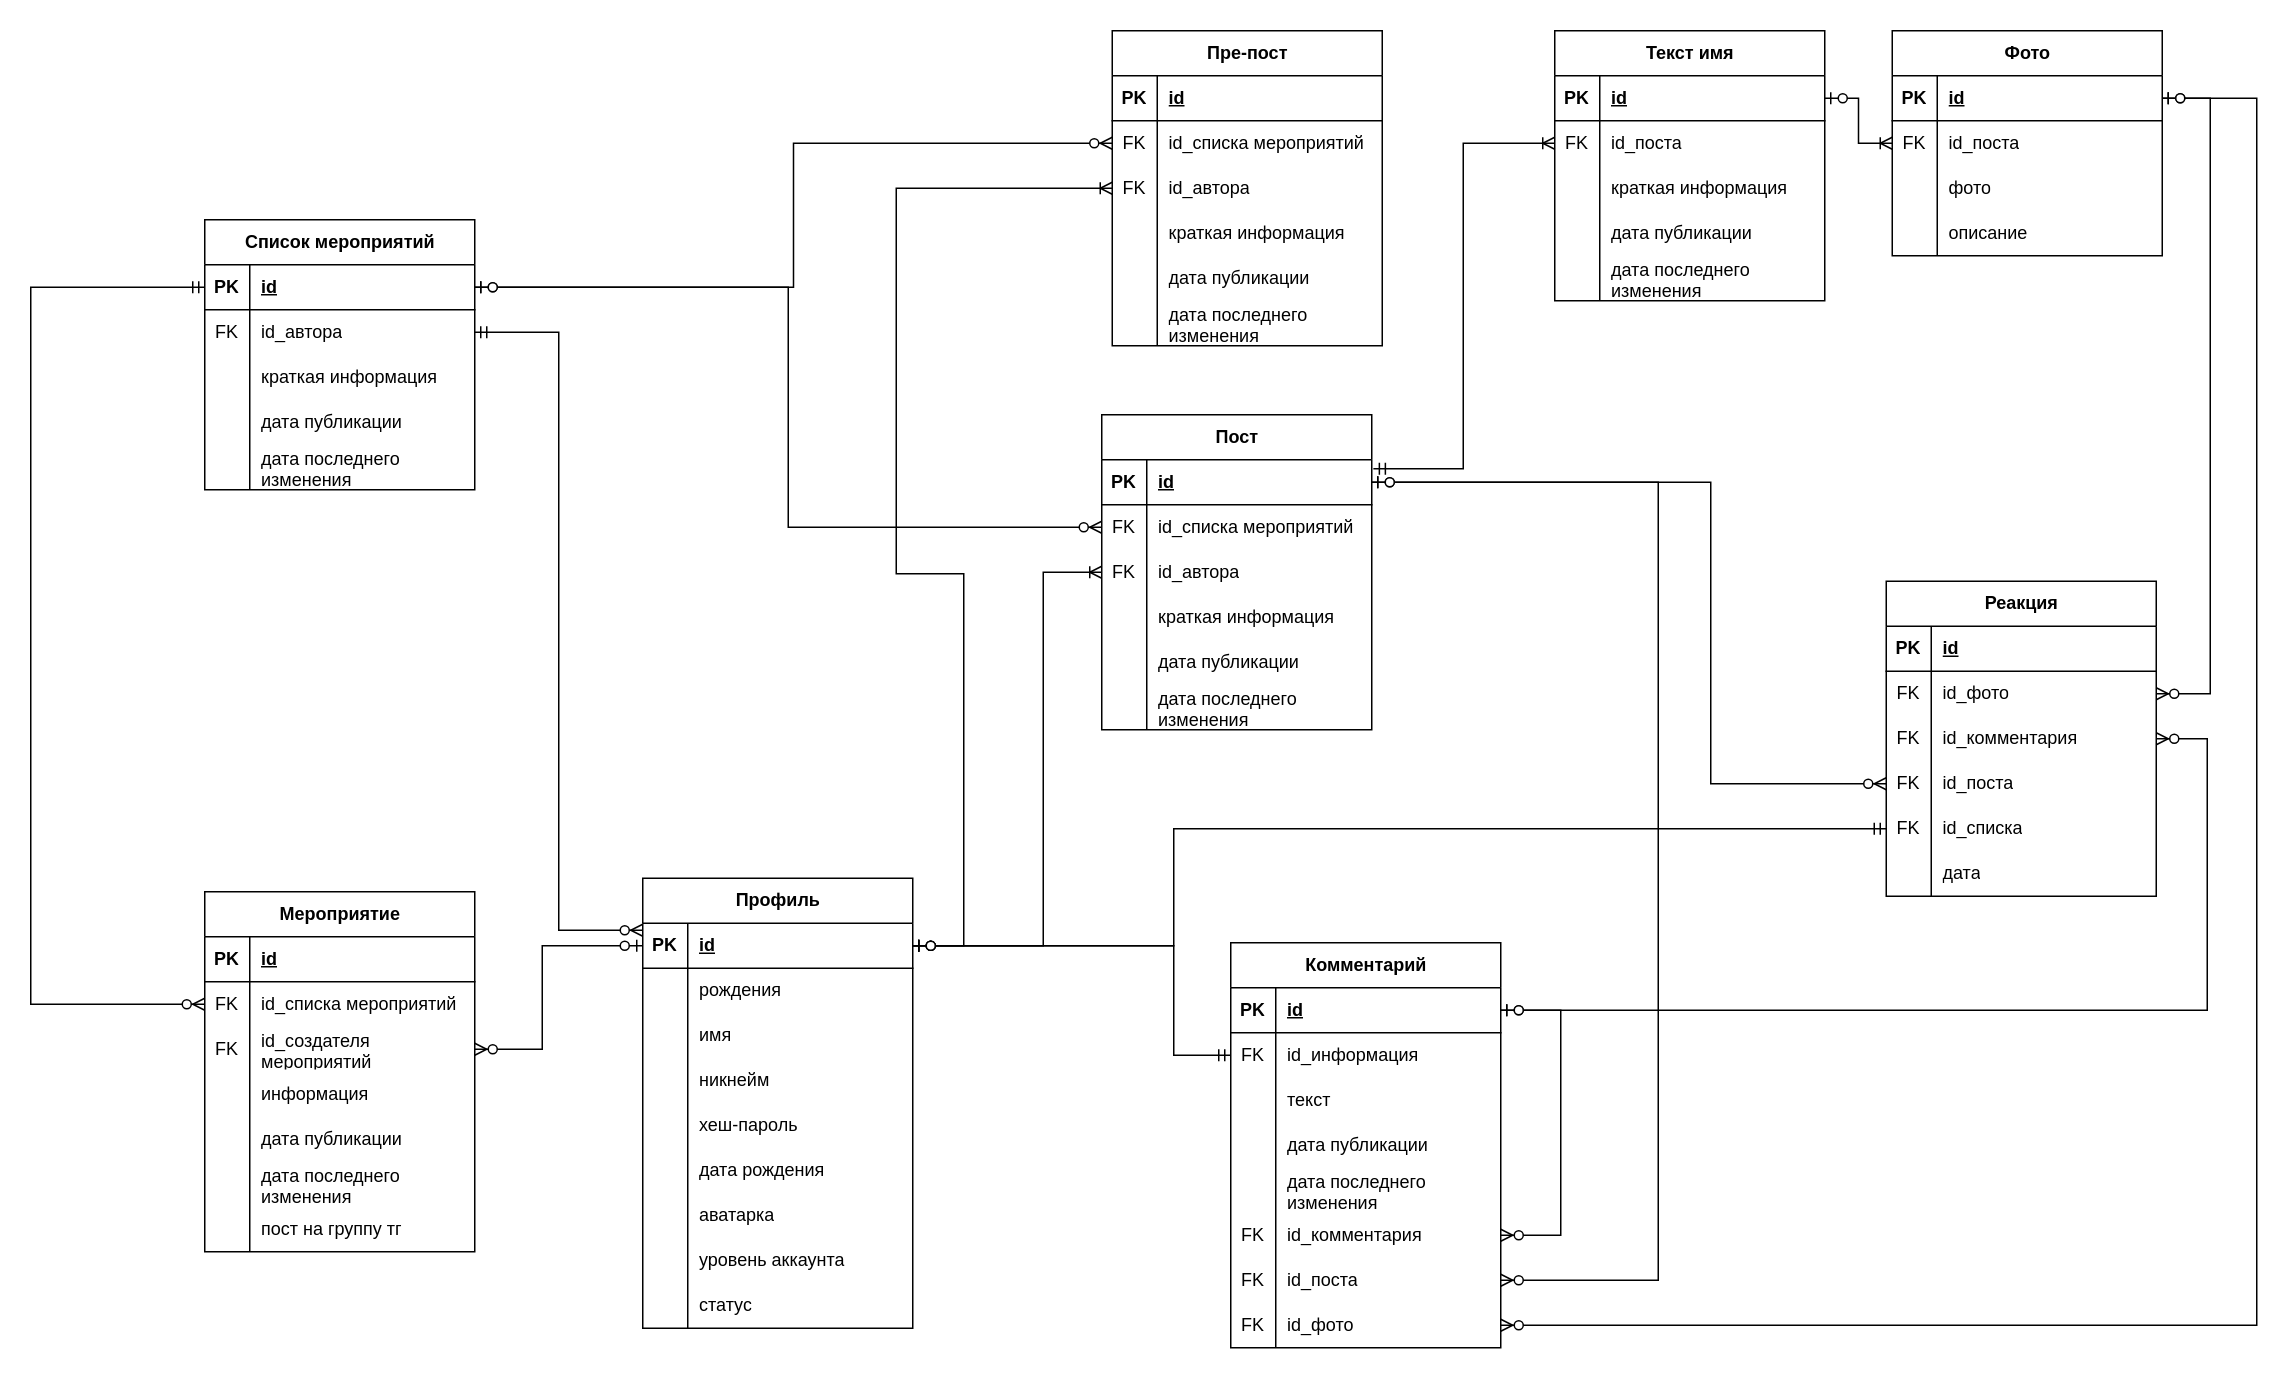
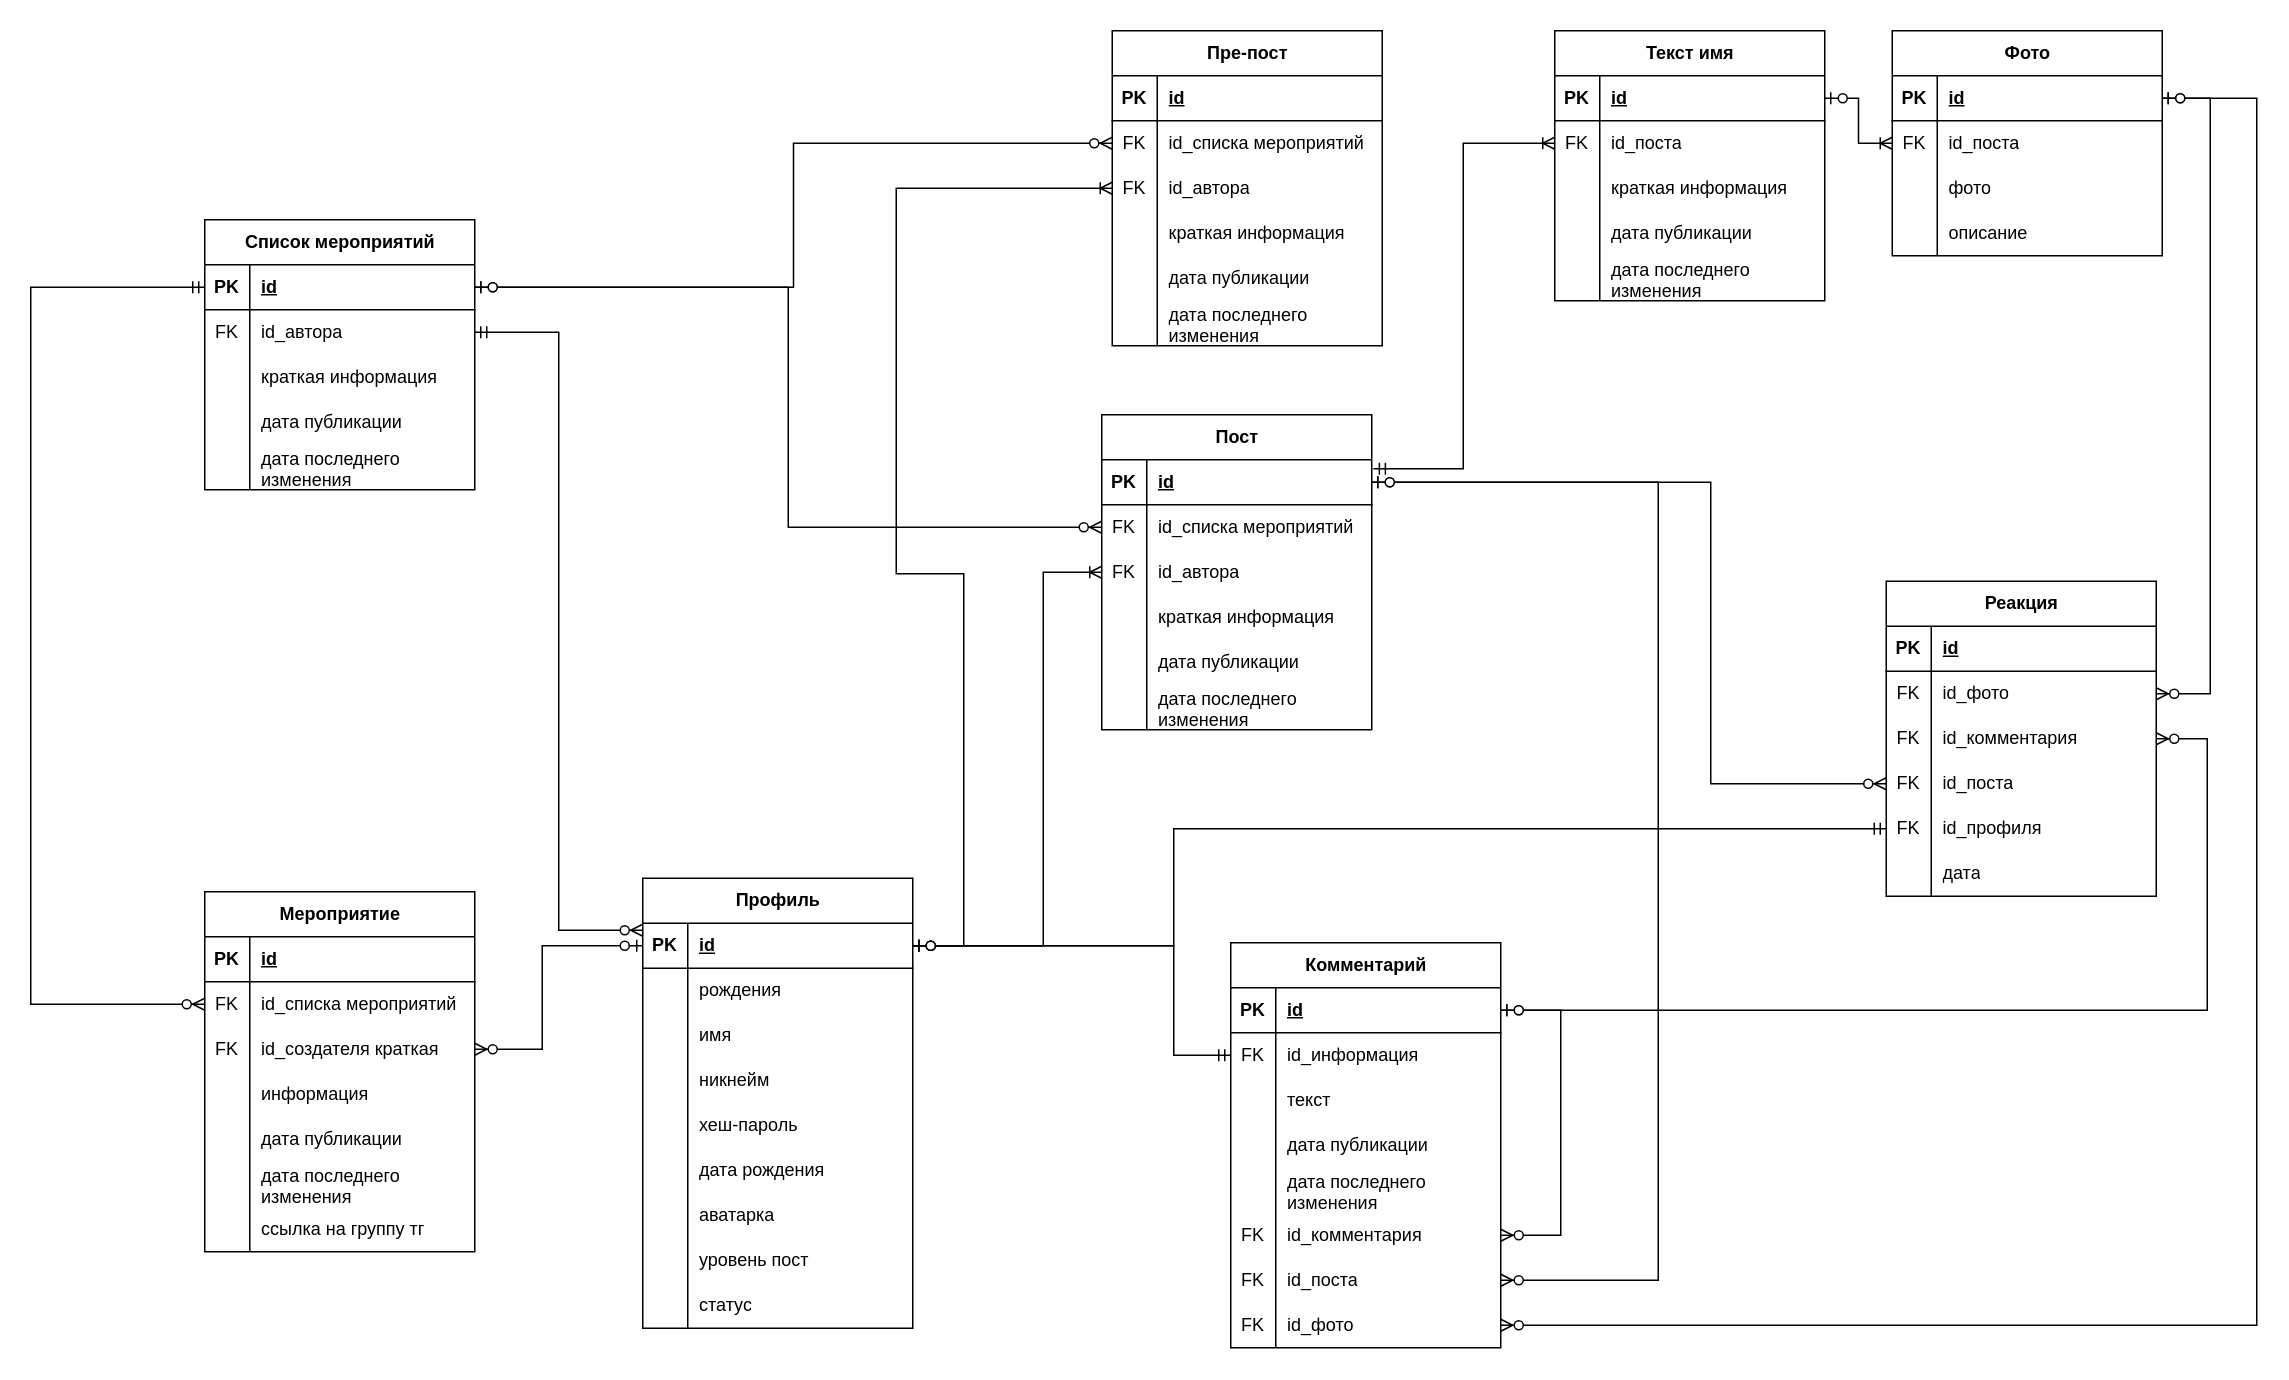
(1986, 829) -> (1991, 829)
(368, 1049) -> (358, 1049)
(340, 1229) -> (350, 1229)
(778, 1261) -> (758, 1261)
